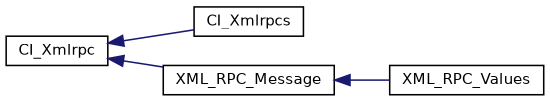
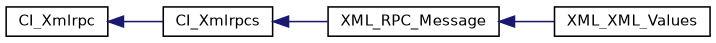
(143, 64) -> (308, 22)
(467, 80) -> (632, 22)
